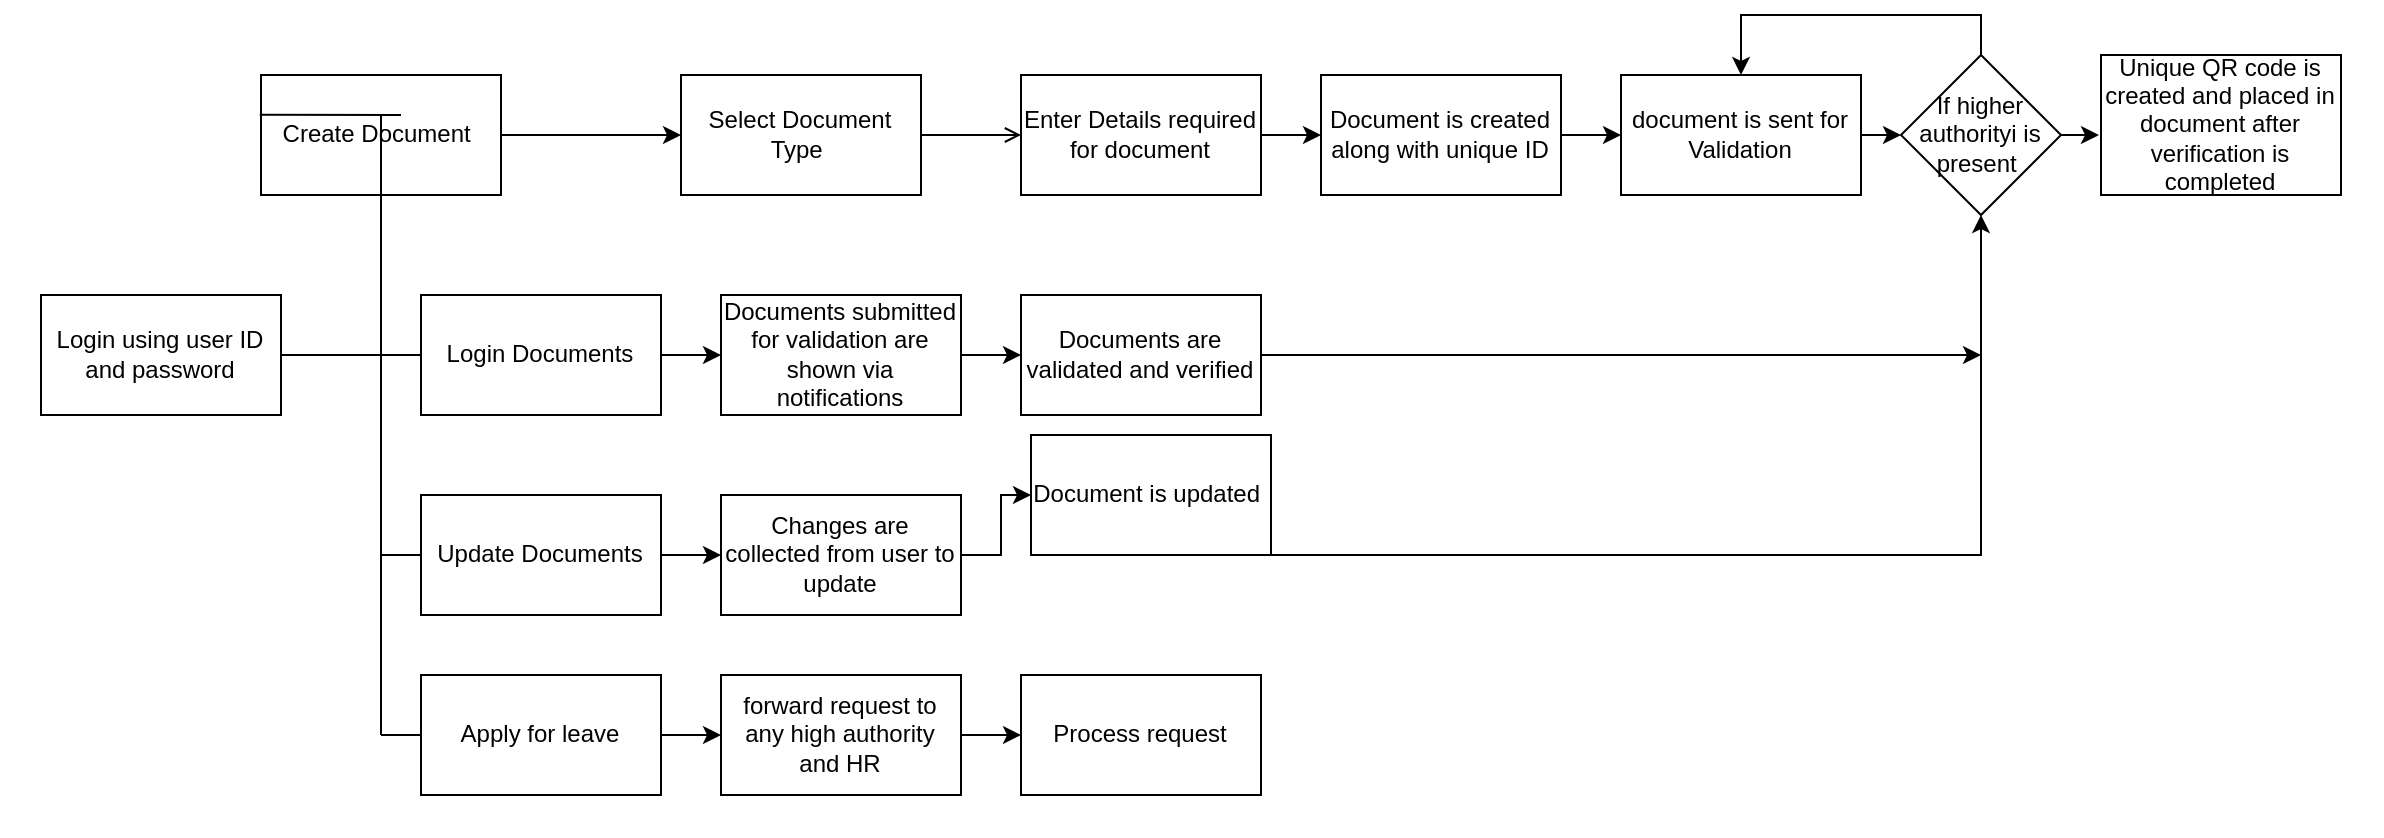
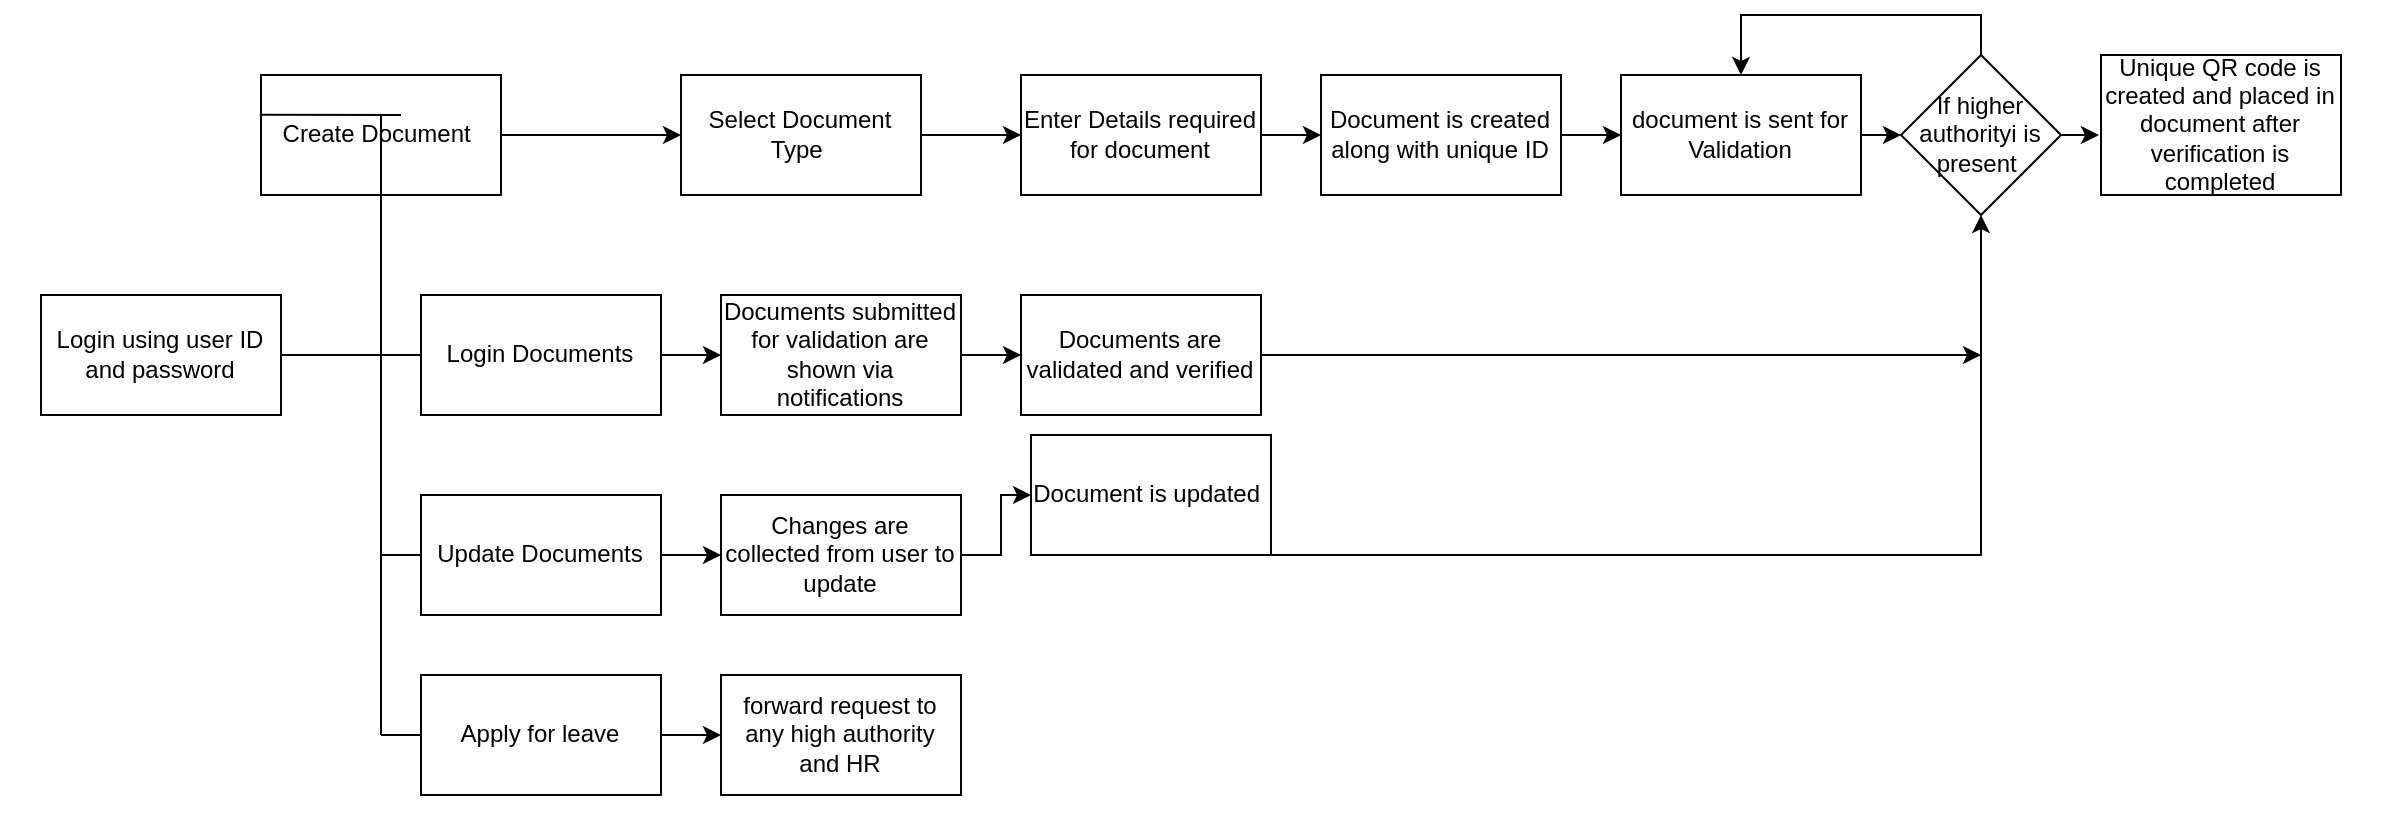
(1008, 135) -> (1006, 135)
(984, 735) -> none
(1141, 735) -> none
